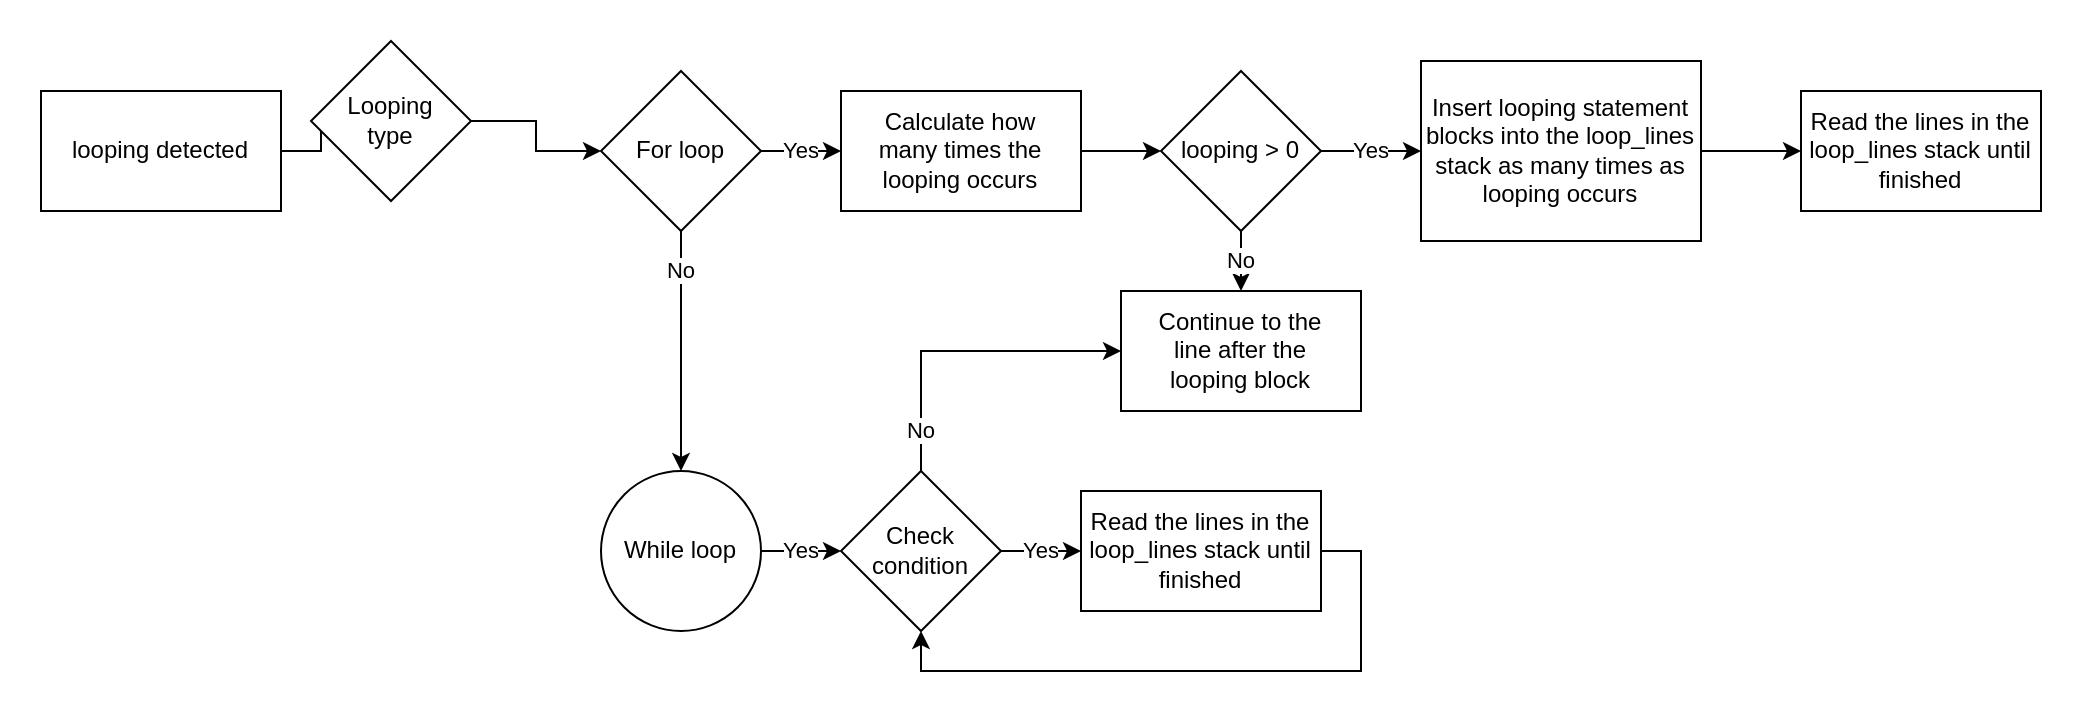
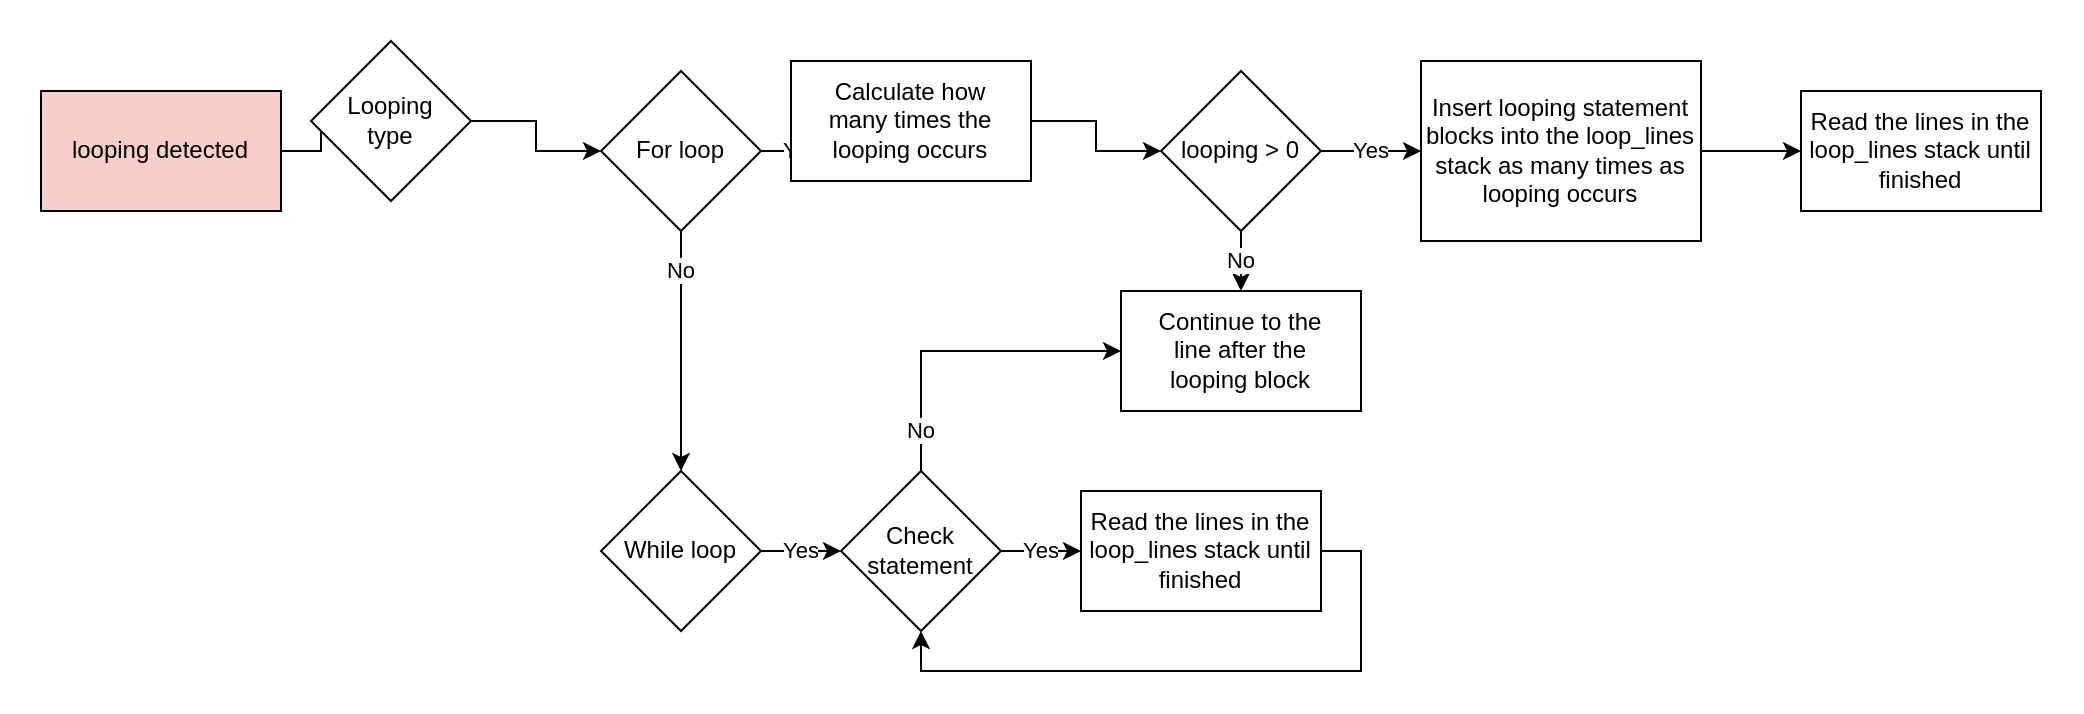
(161, 151) -> (161, 151)
(961, 151) -> (911, 121)
(681, 551) -> (681, 551)
(921, 551) -> (921, 551)
